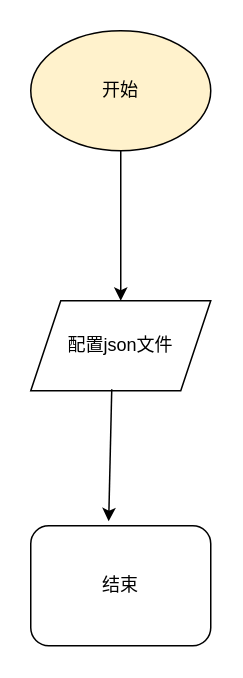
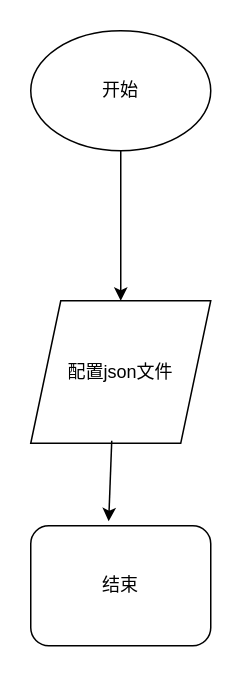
(121, 91) -> (121, 91)
(121, 346) -> (121, 372)
